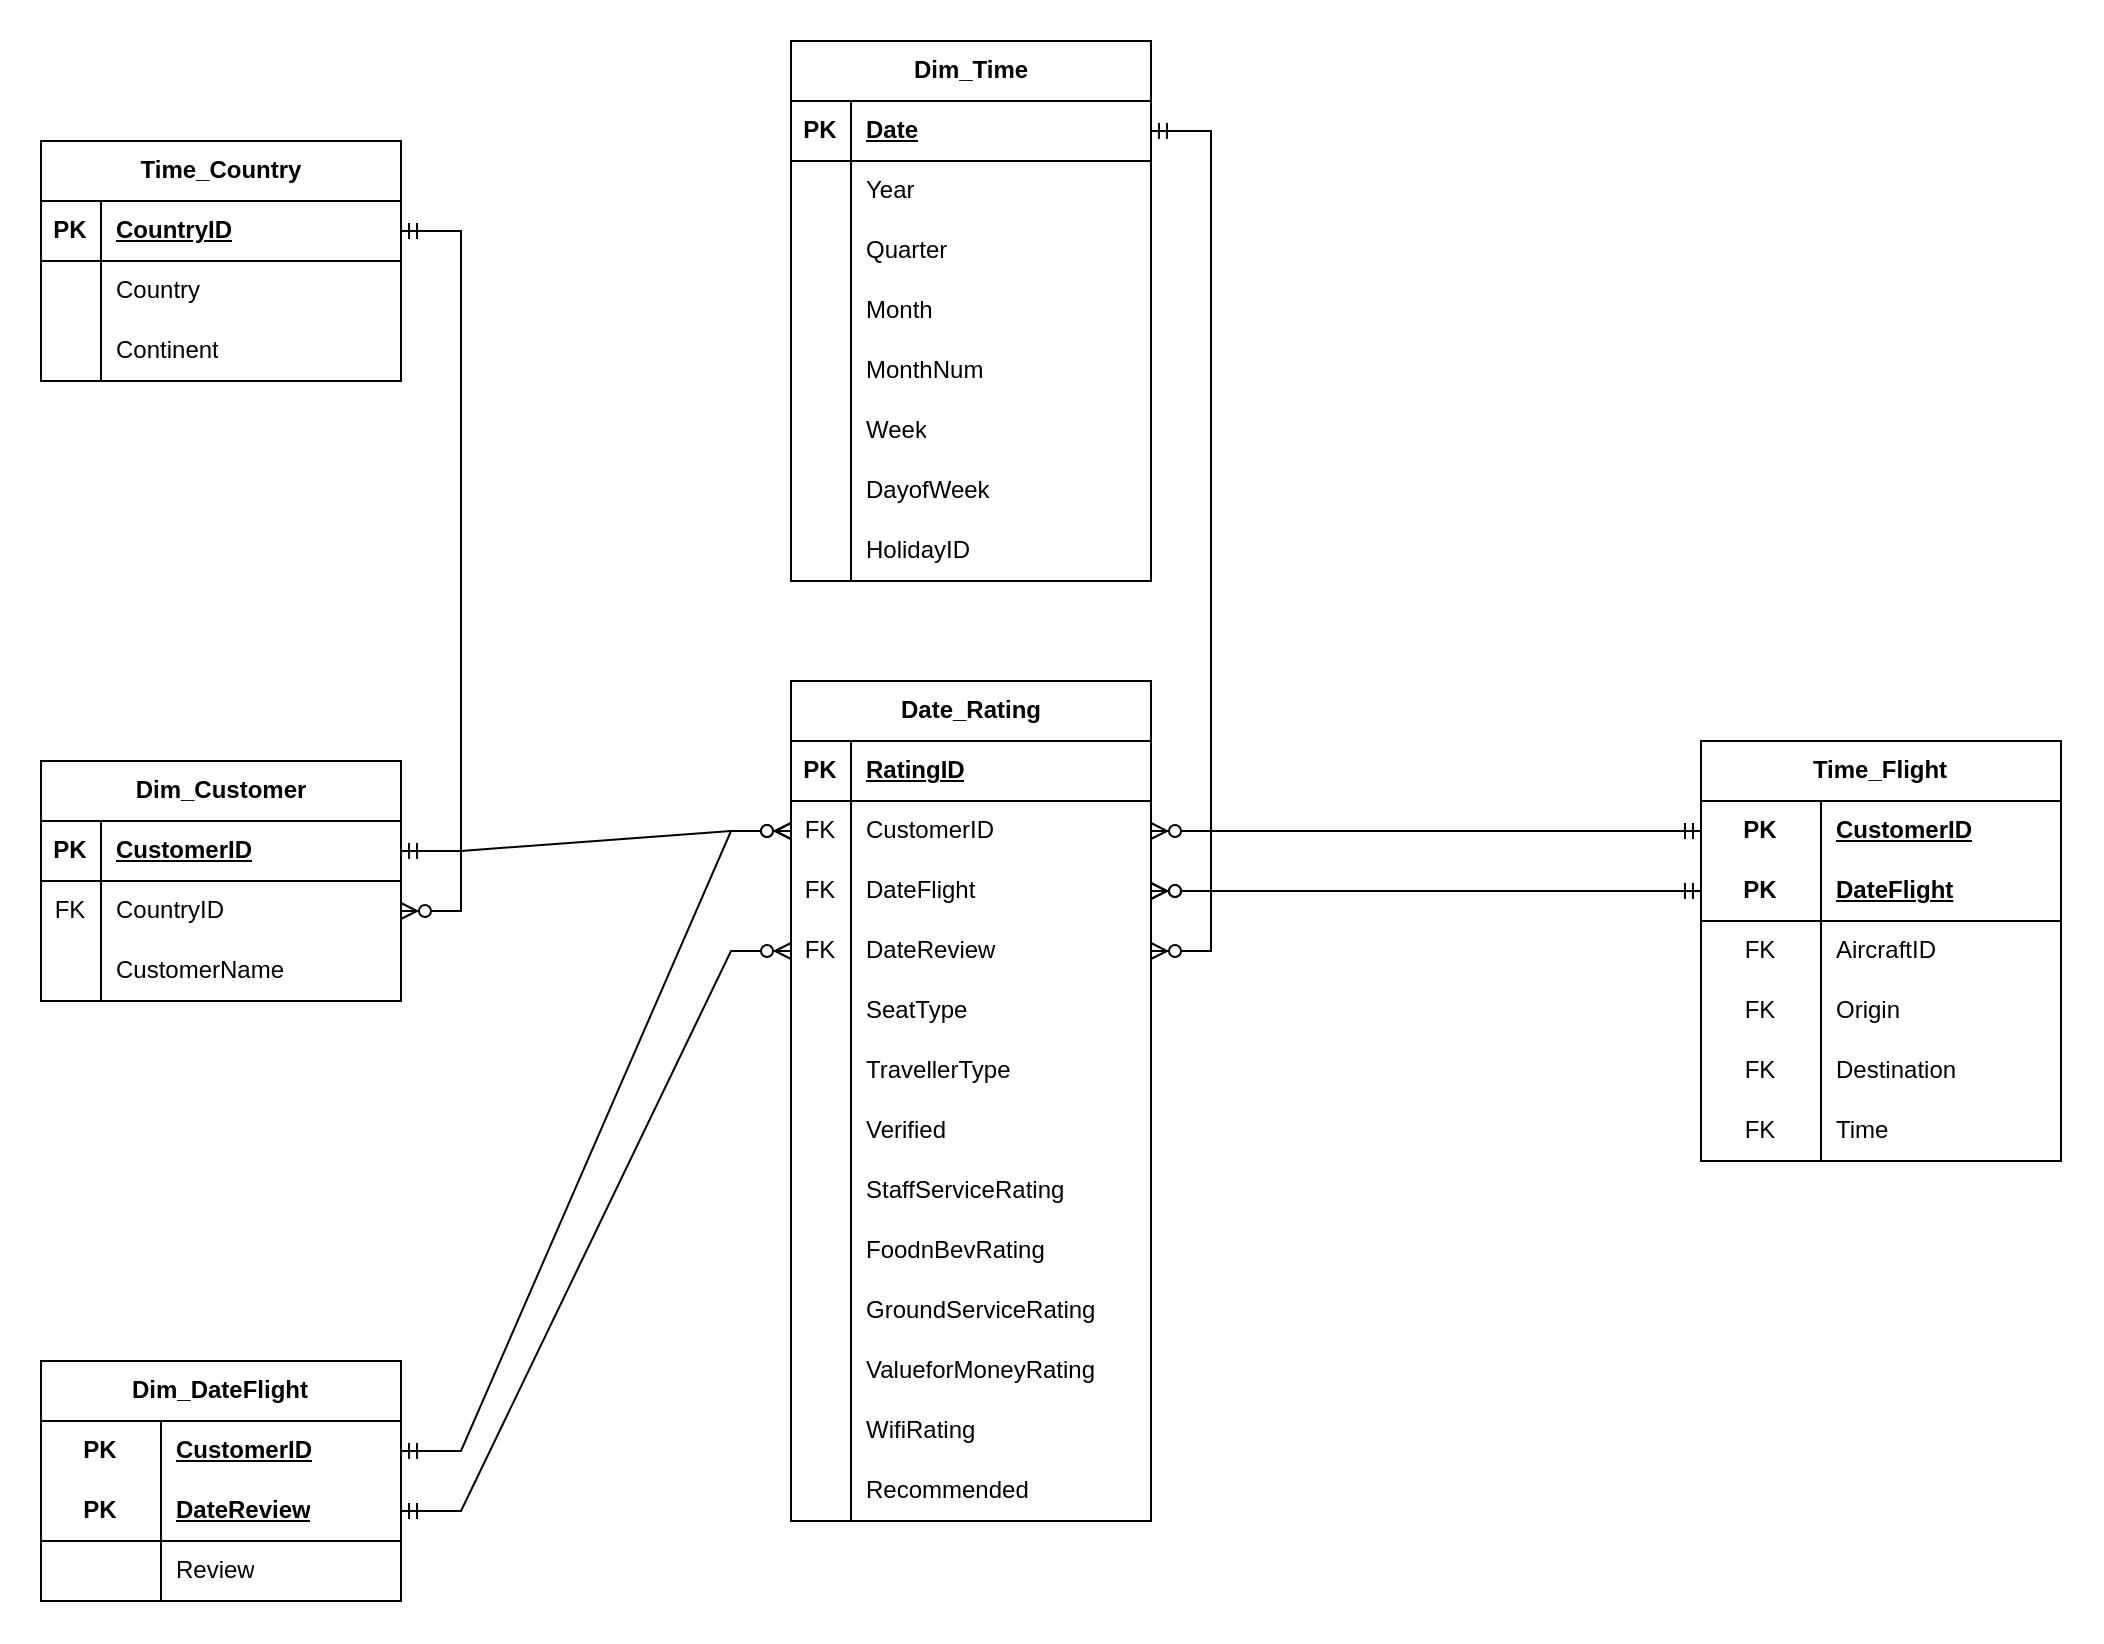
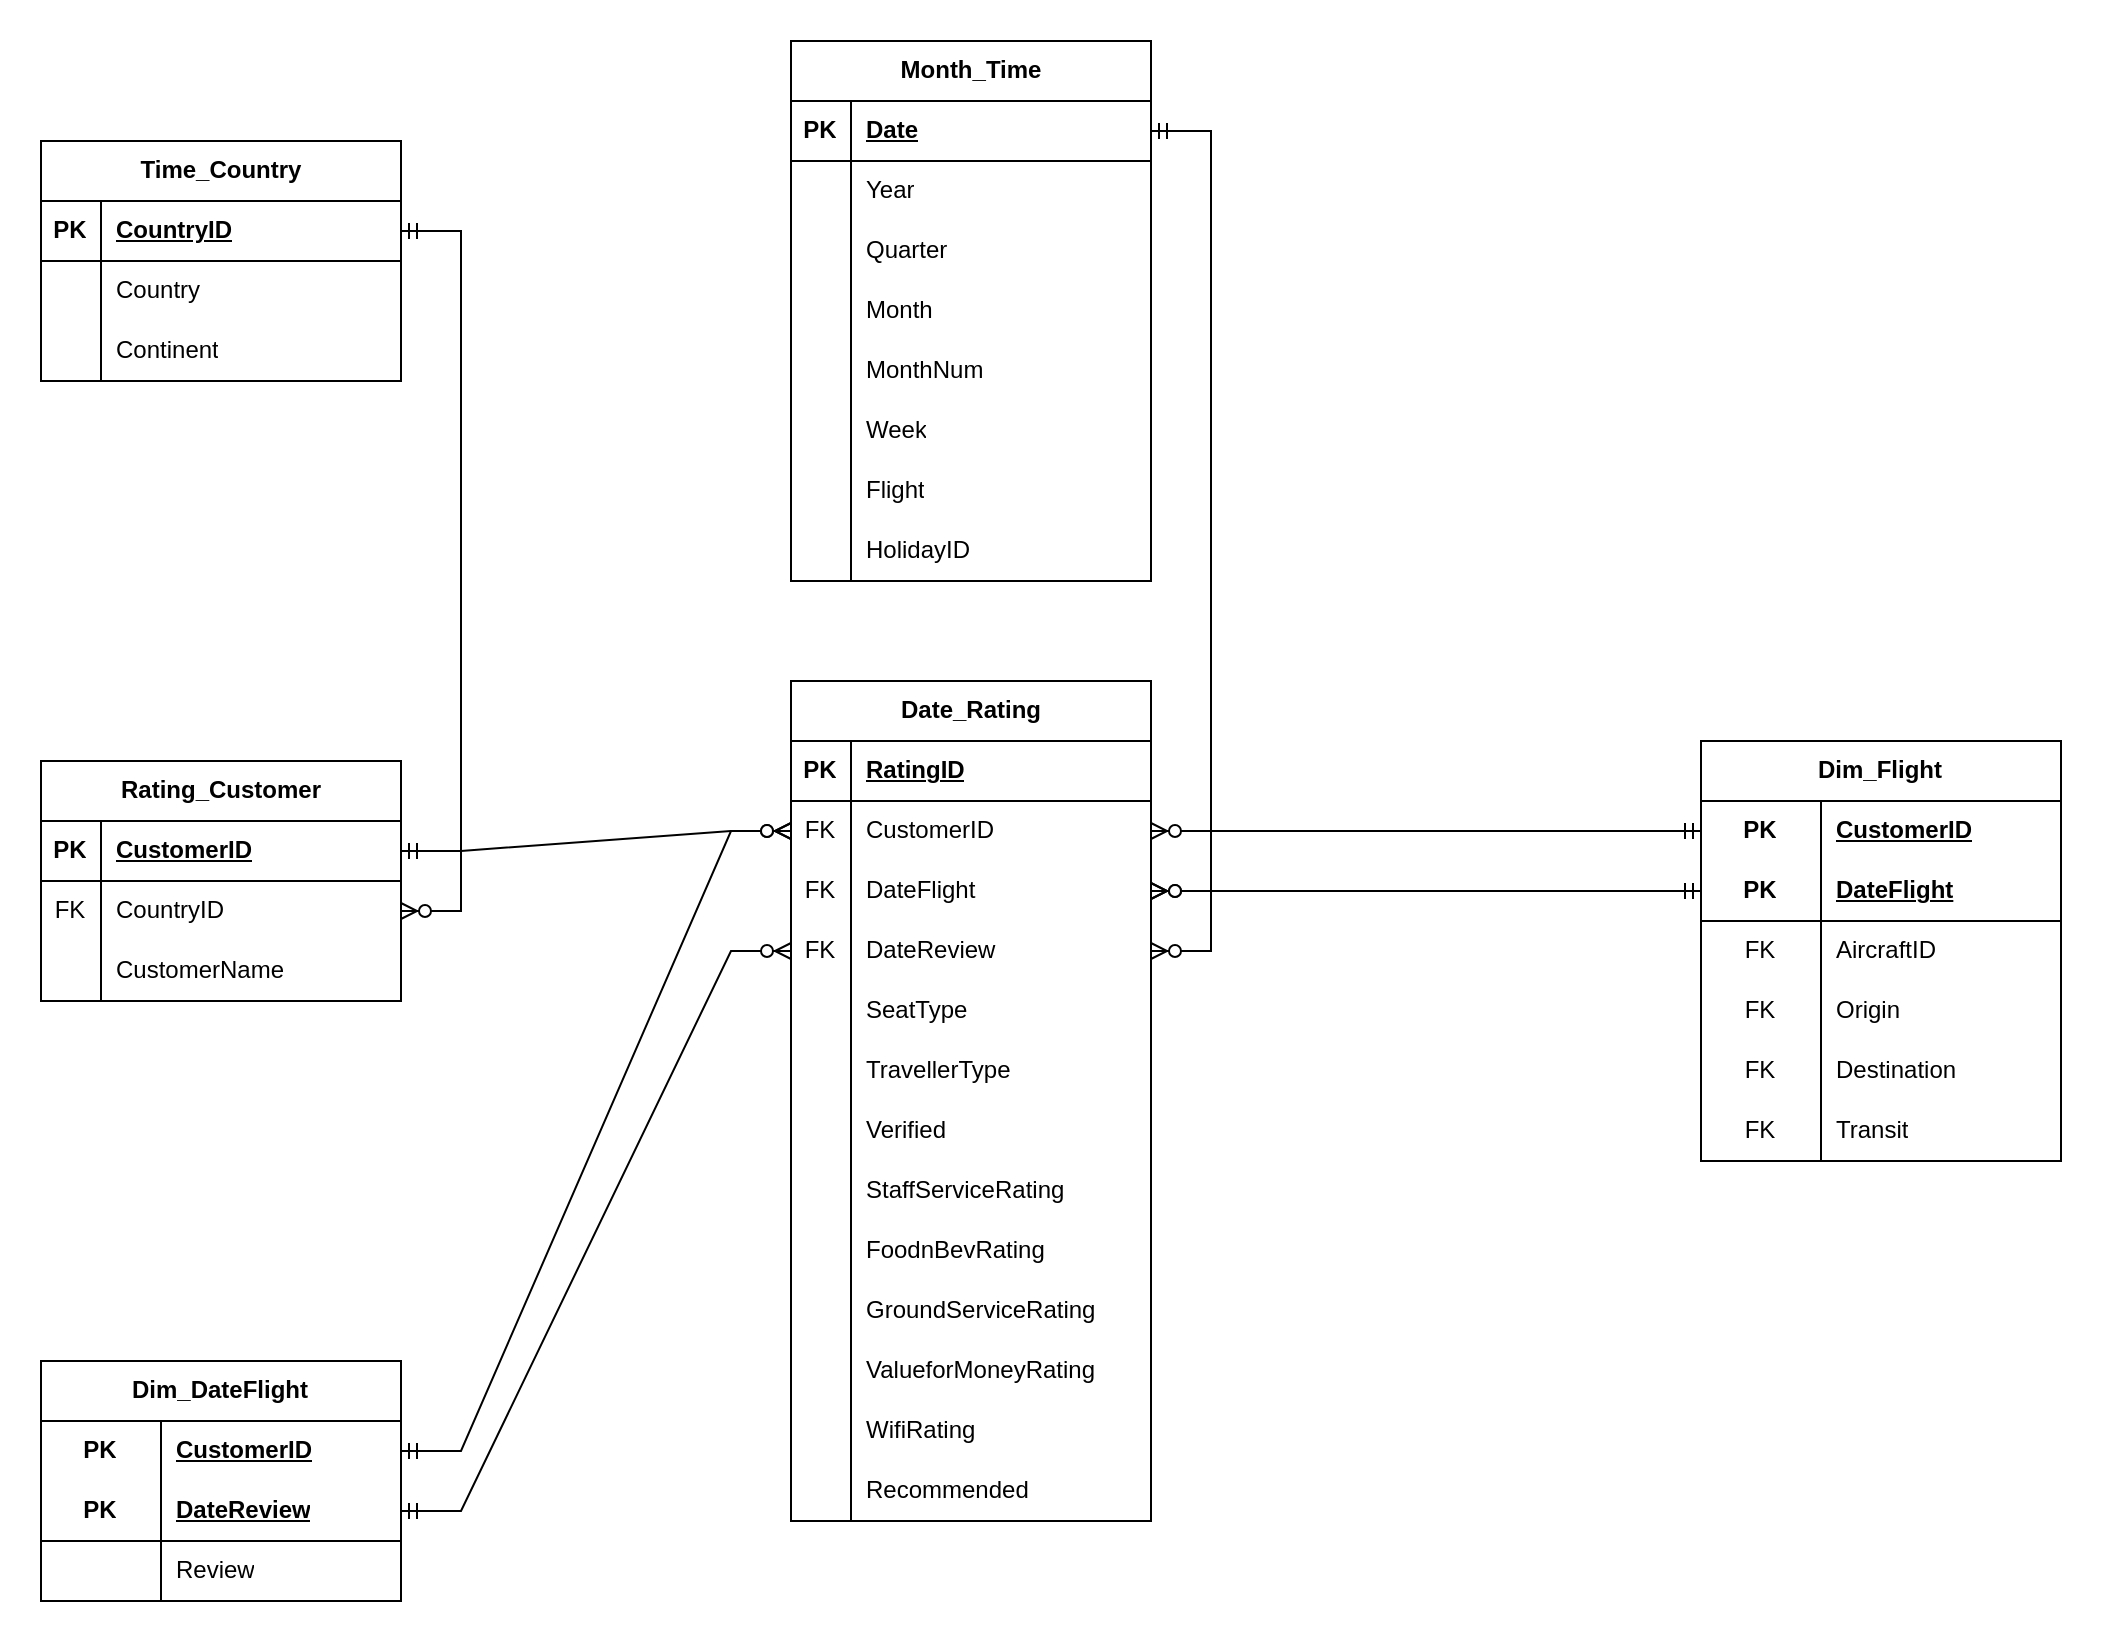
(972, 71) -> (972, 71)
(927, 491) -> (901, 491)
(1881, 771) -> (1881, 771)
(222, 791) -> (222, 791)
(1861, 1131) -> (1881, 1131)
